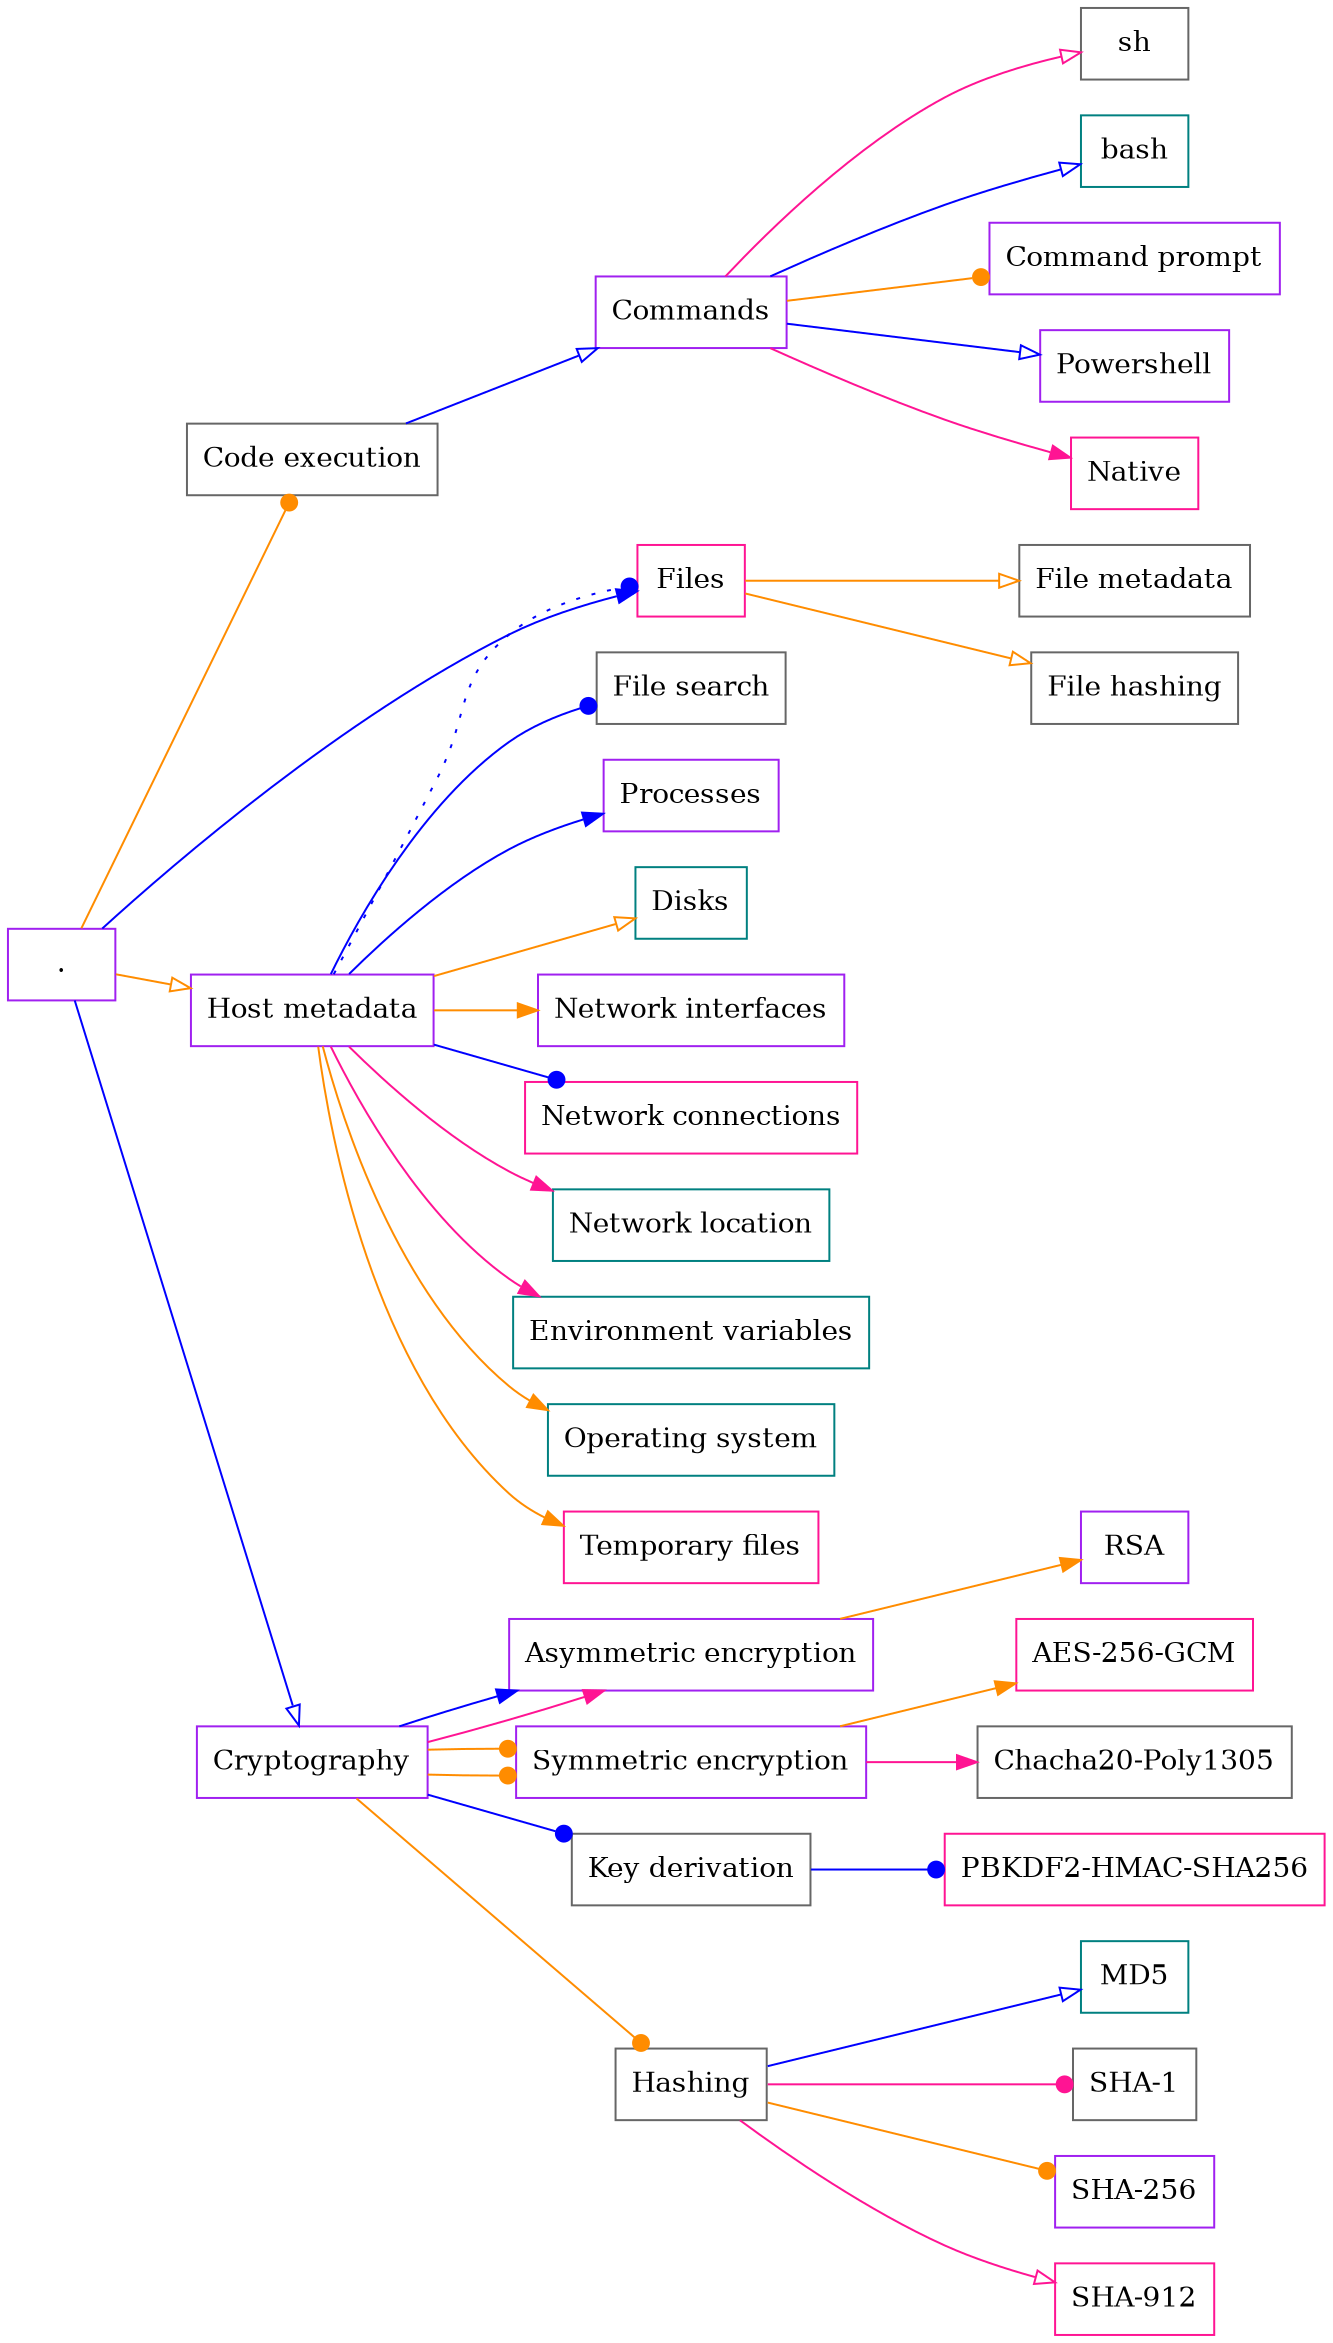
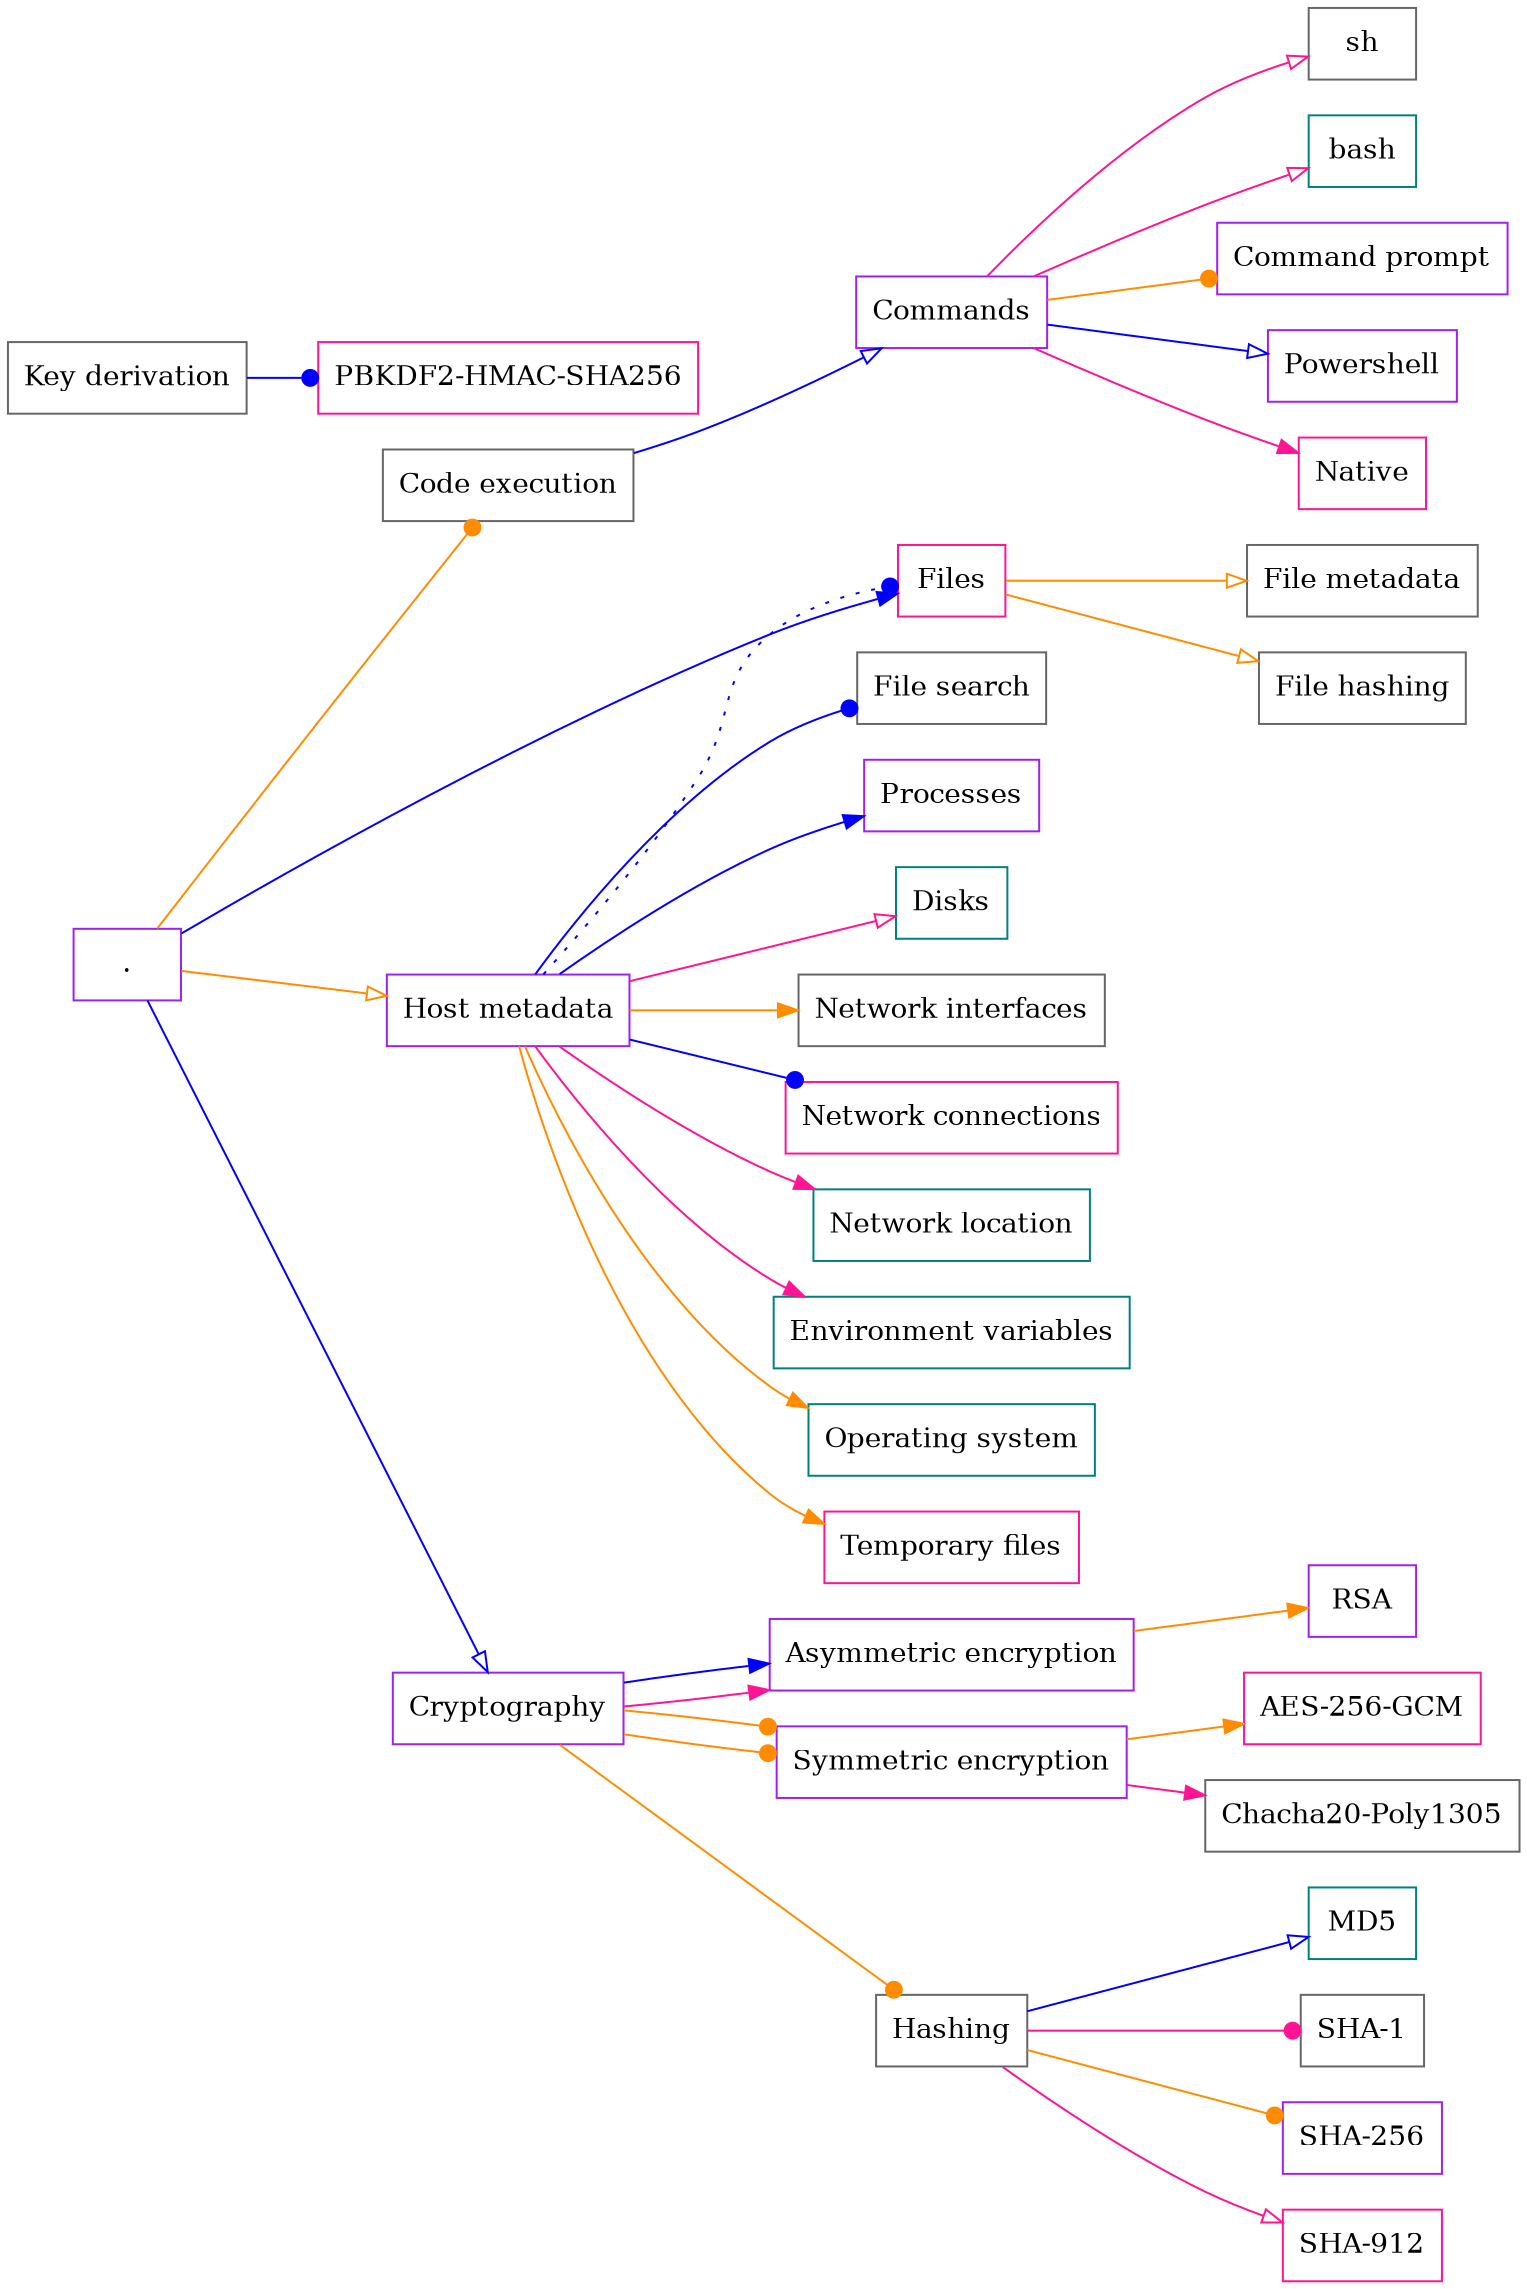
(913, 217) -> (1160, 223)
(525, 950) -> (753, 951)
(691, 1010) -> (952, 1010)
(492, 1813) -> none
